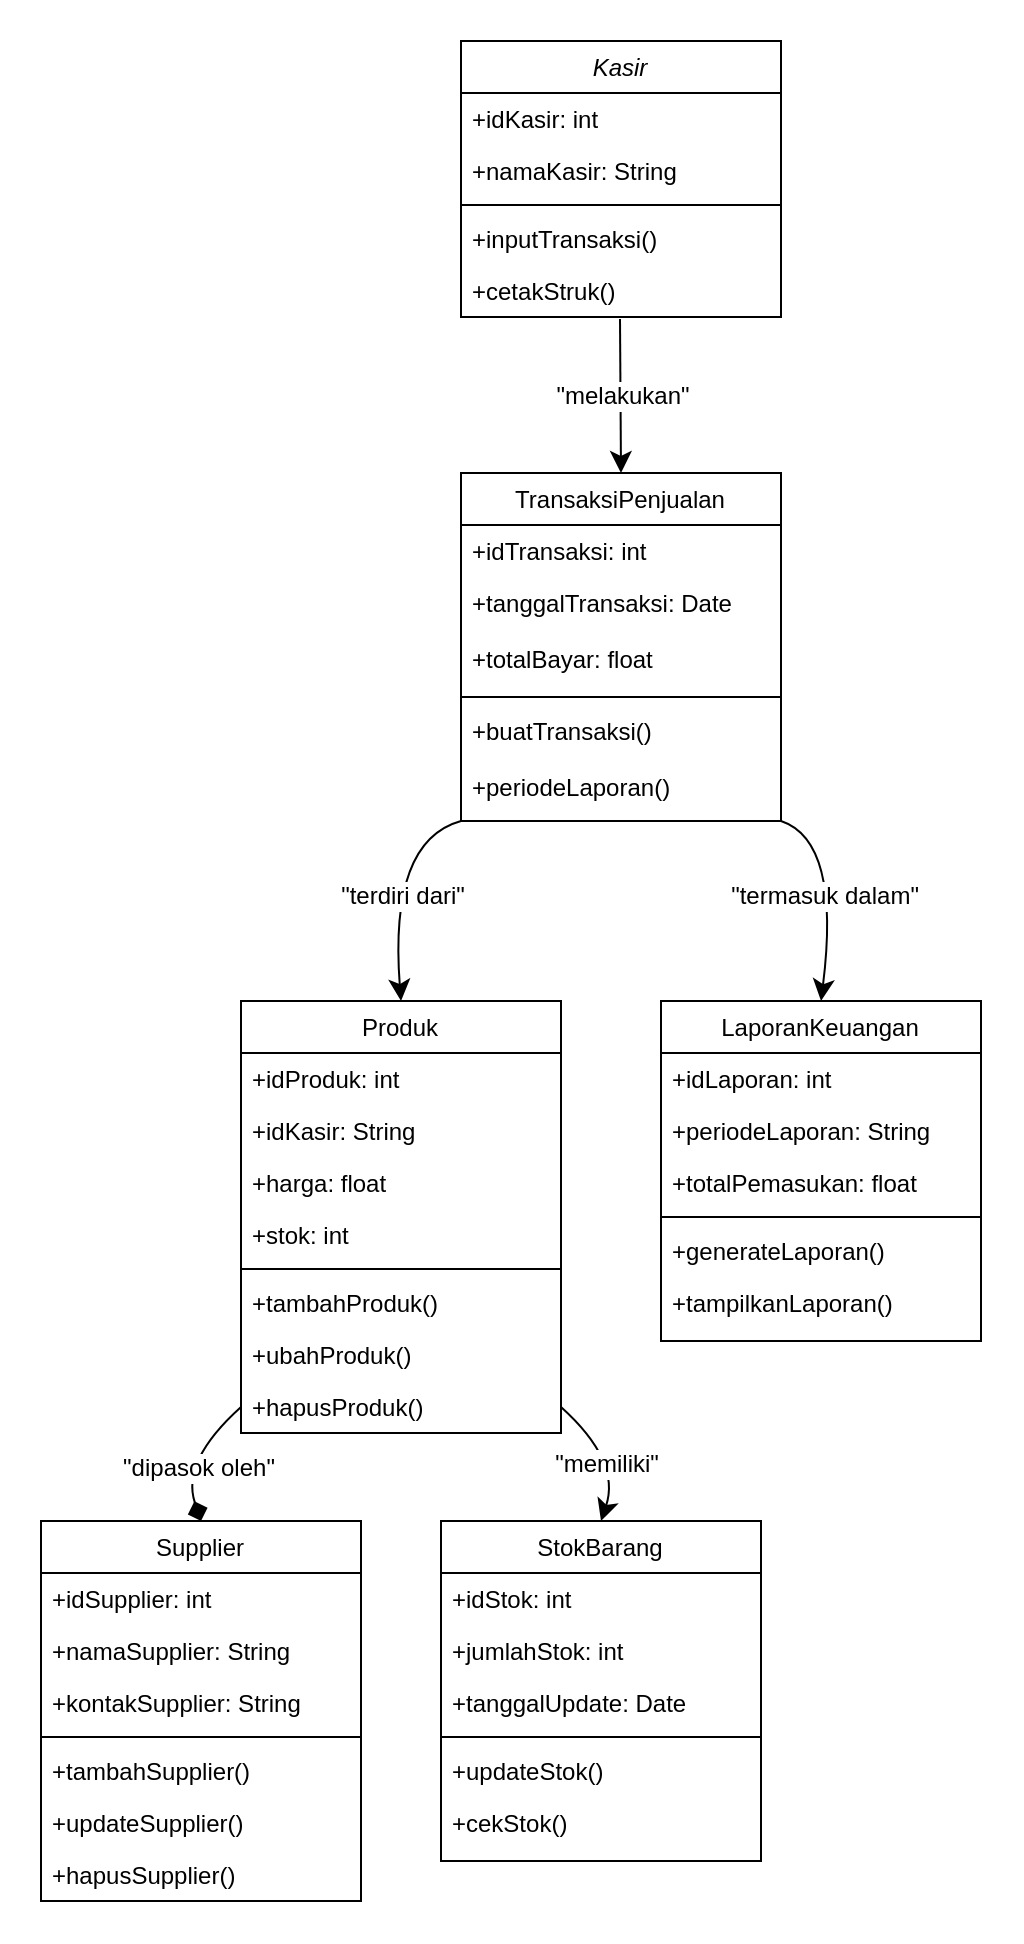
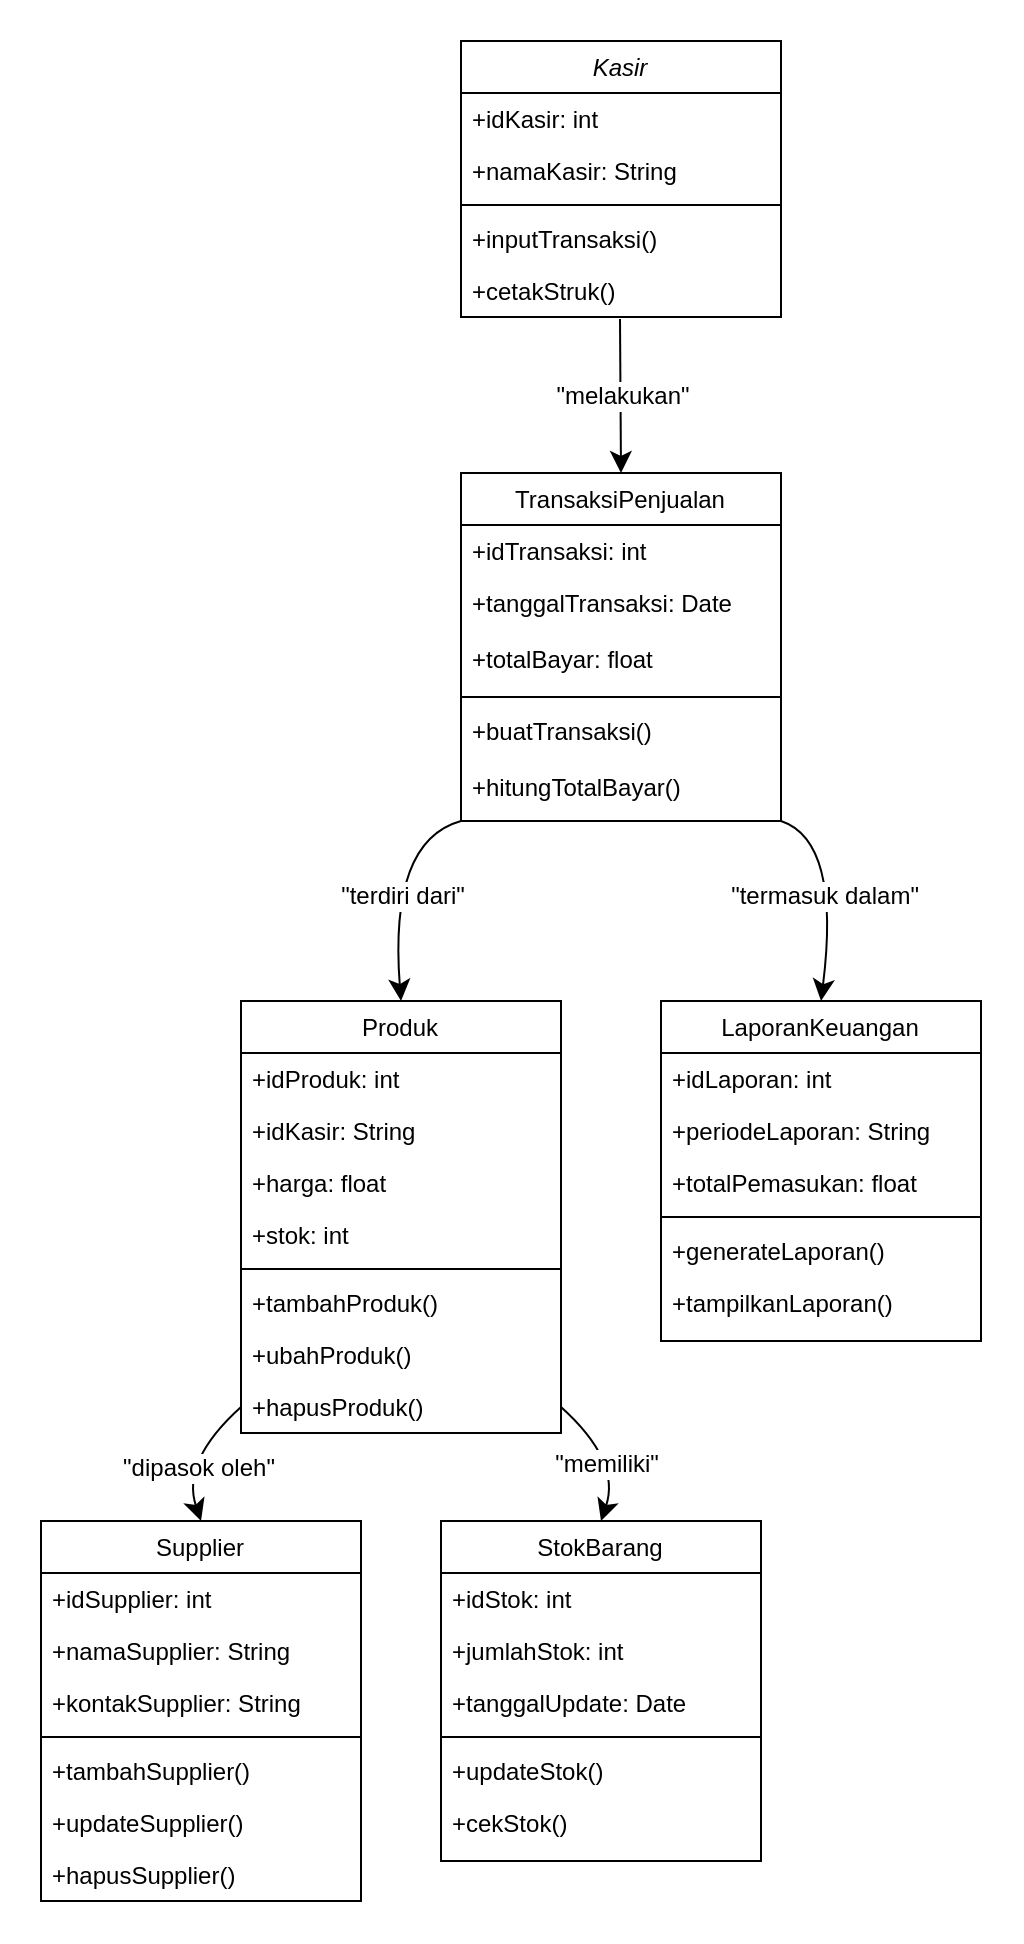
(583, 788) -> (593, 788)
(193, 1492) -> (194, 1494)
